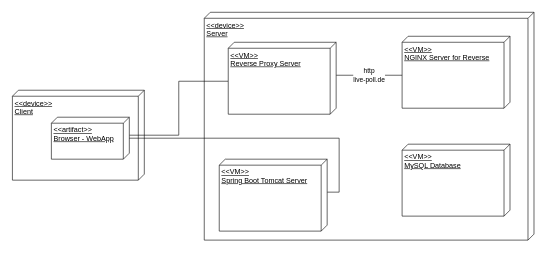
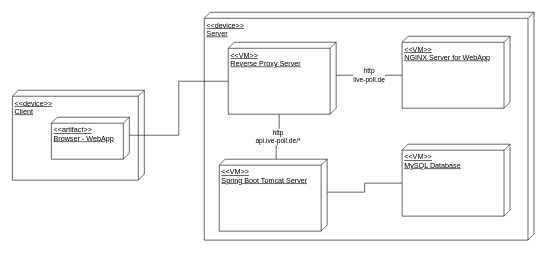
(450, 54) -> (448, 54)
none -> (279, 136)
(235, 138) -> (365, 183)
